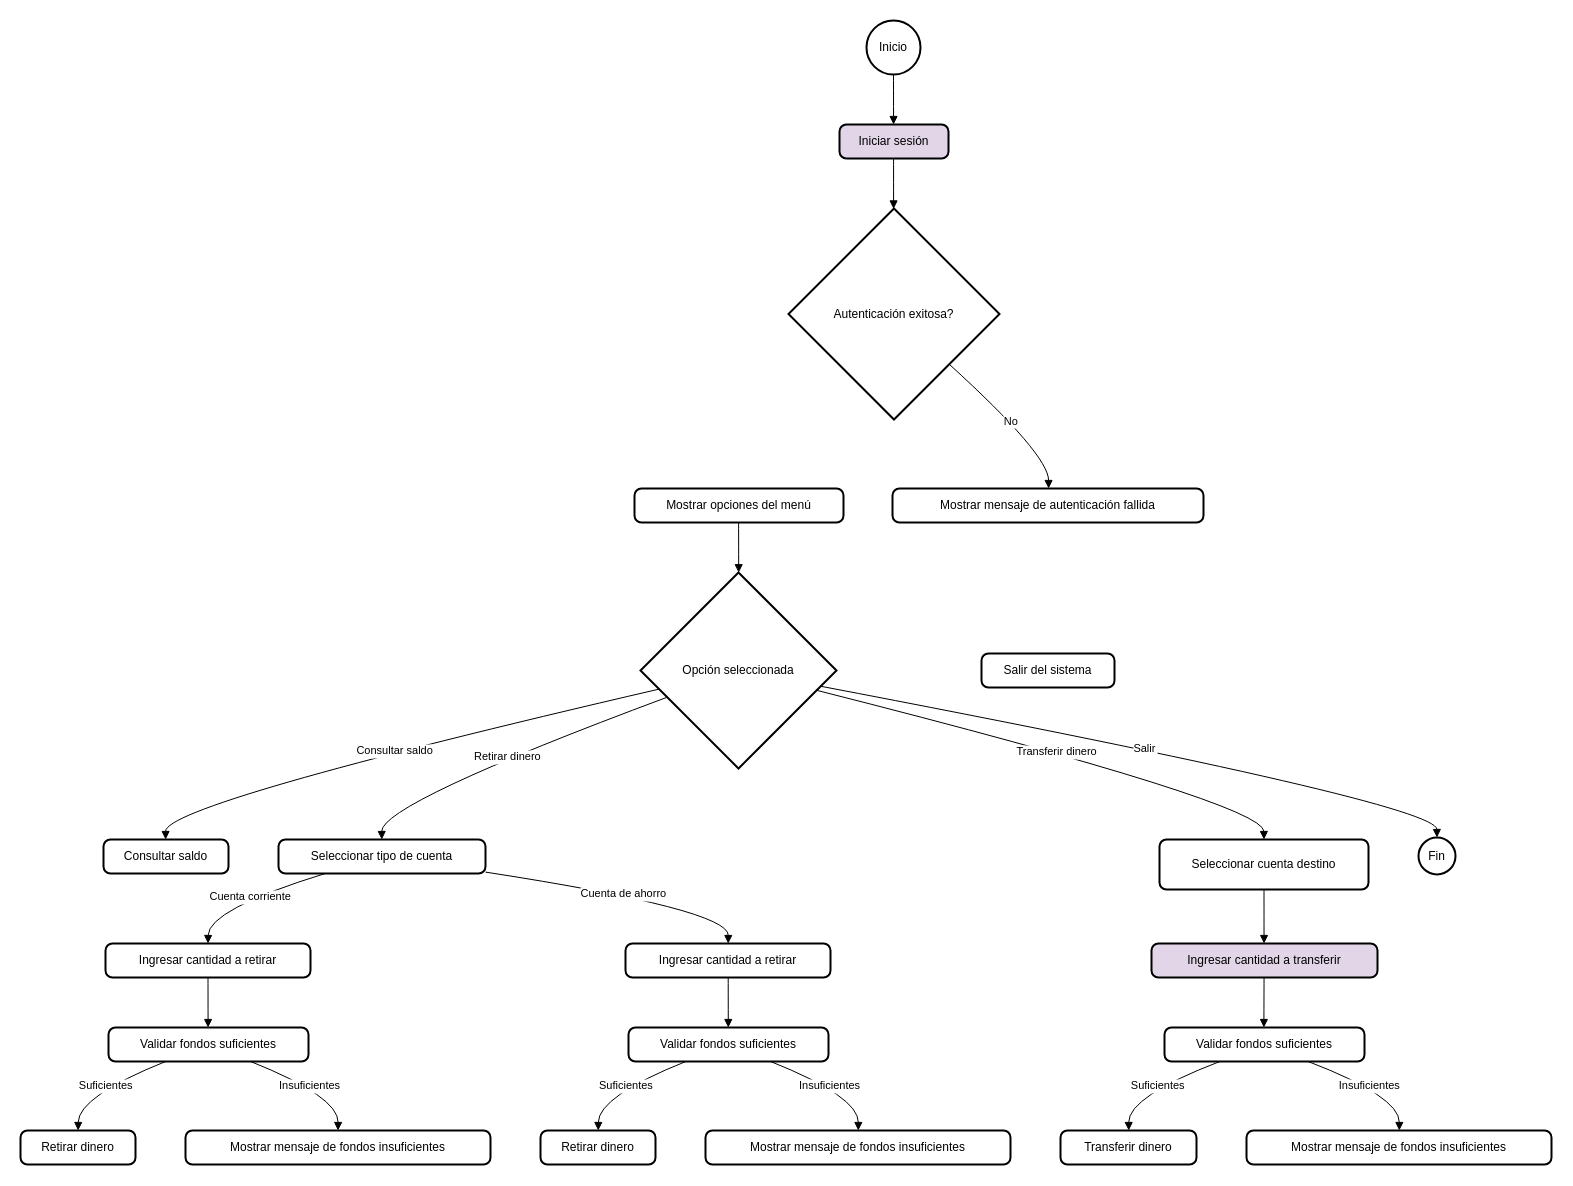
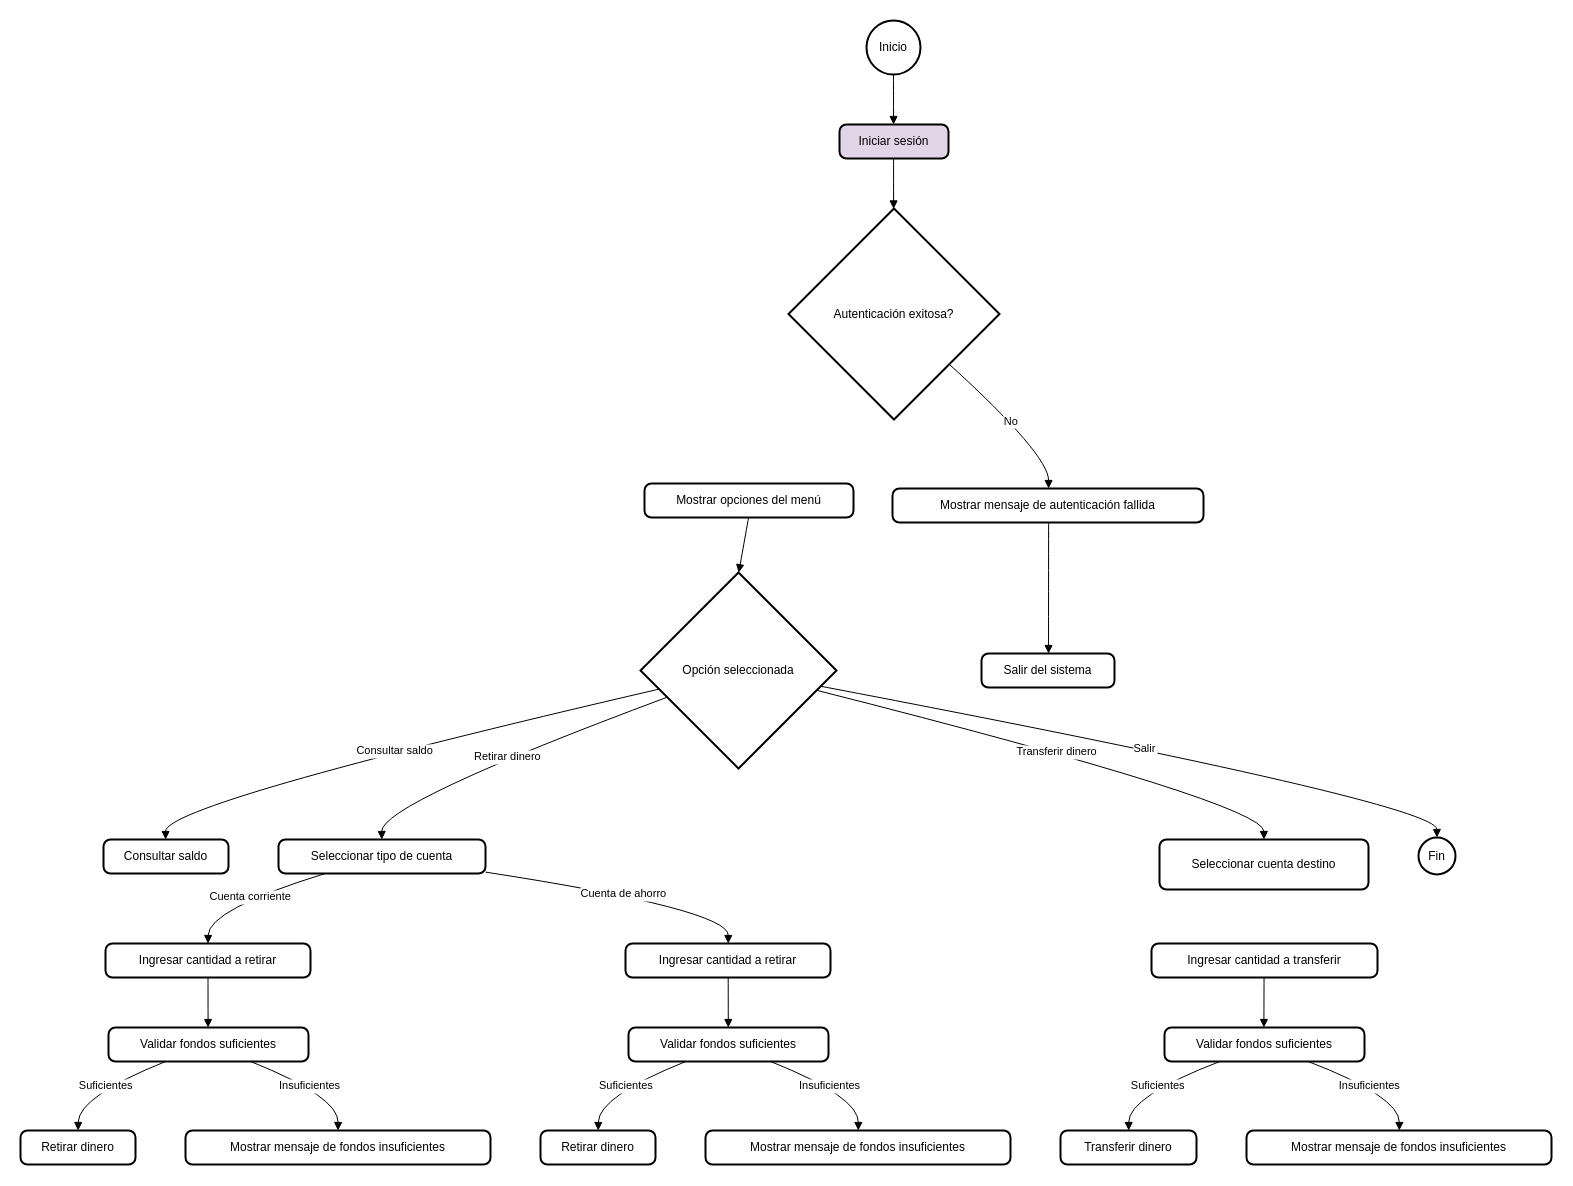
(739, 506) -> (749, 501)
none -> (1049, 585)
(1264, 912) -> none
(1265, 961) -> (1265, 961)
